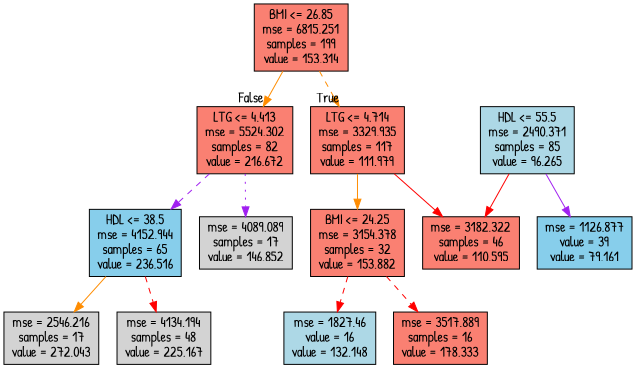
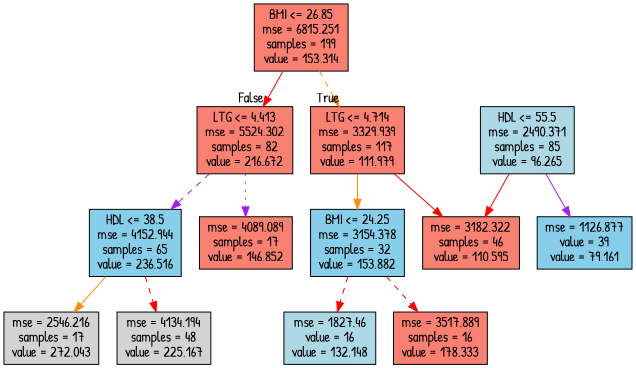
(276, 84) -> (276, 84)
(357, 140) -> (357, 140)
(246, 243) -> (246, 243)
(357, 243) -> (357, 243)
